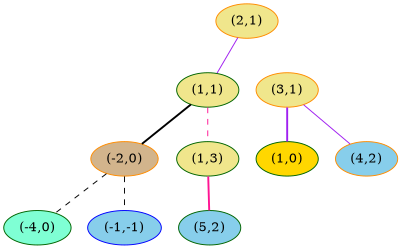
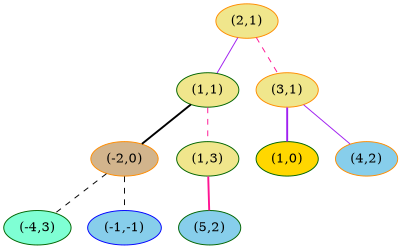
none -> (267, 55)
(37, 228) -> (37, 228)
